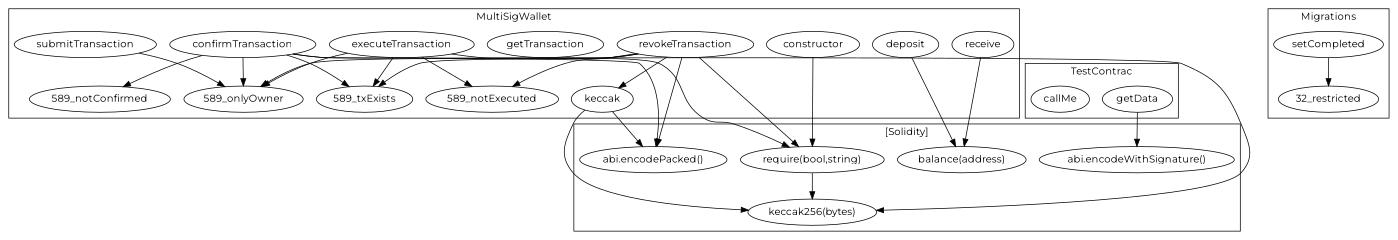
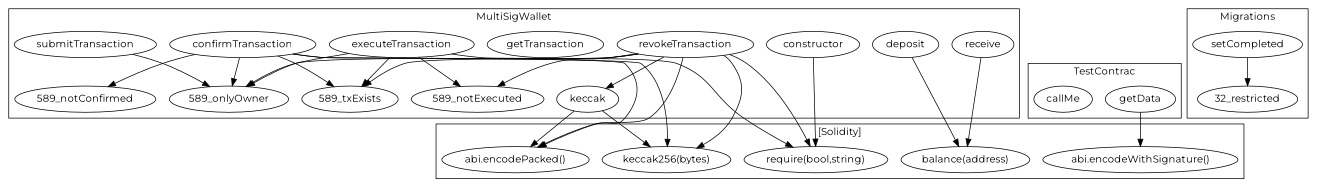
(812, 182) -> (739, 104)
